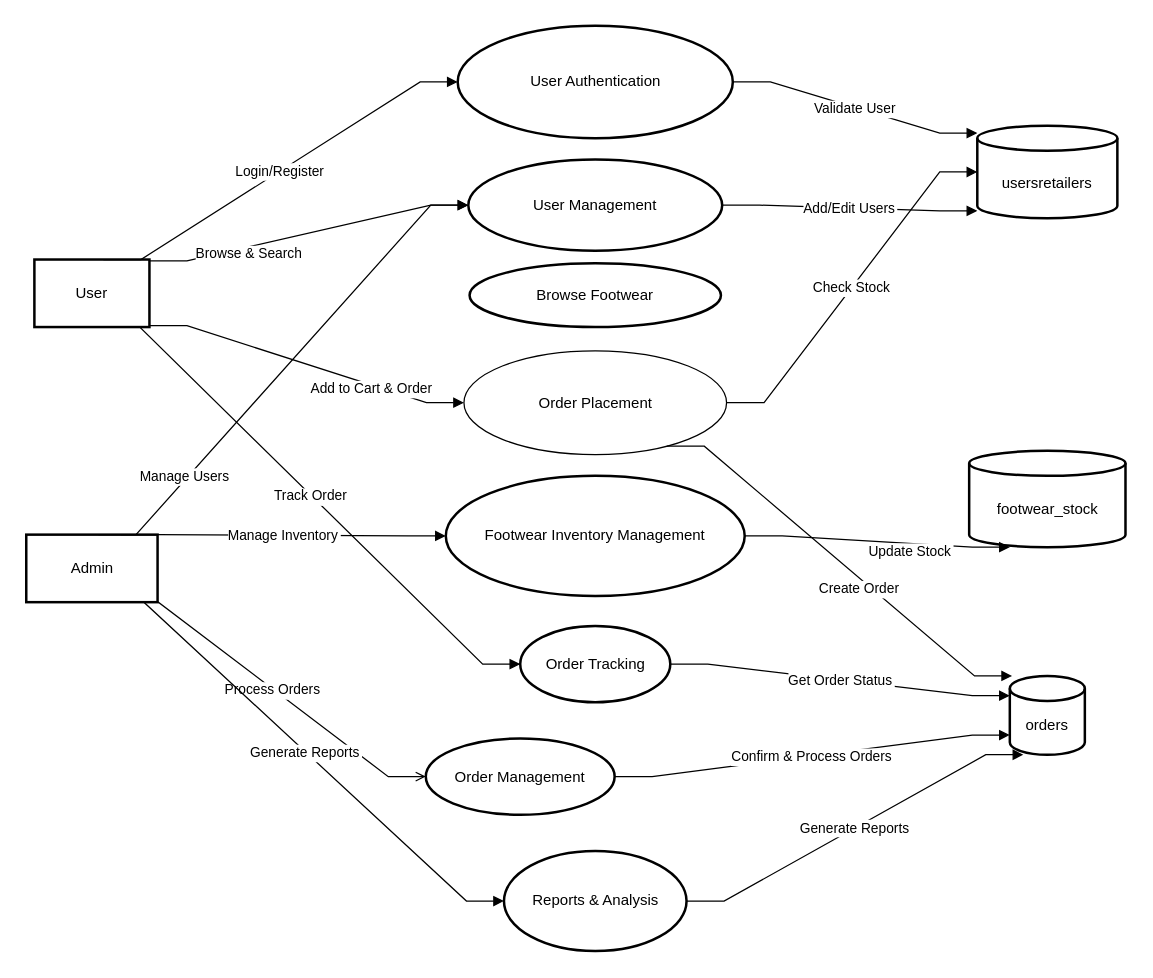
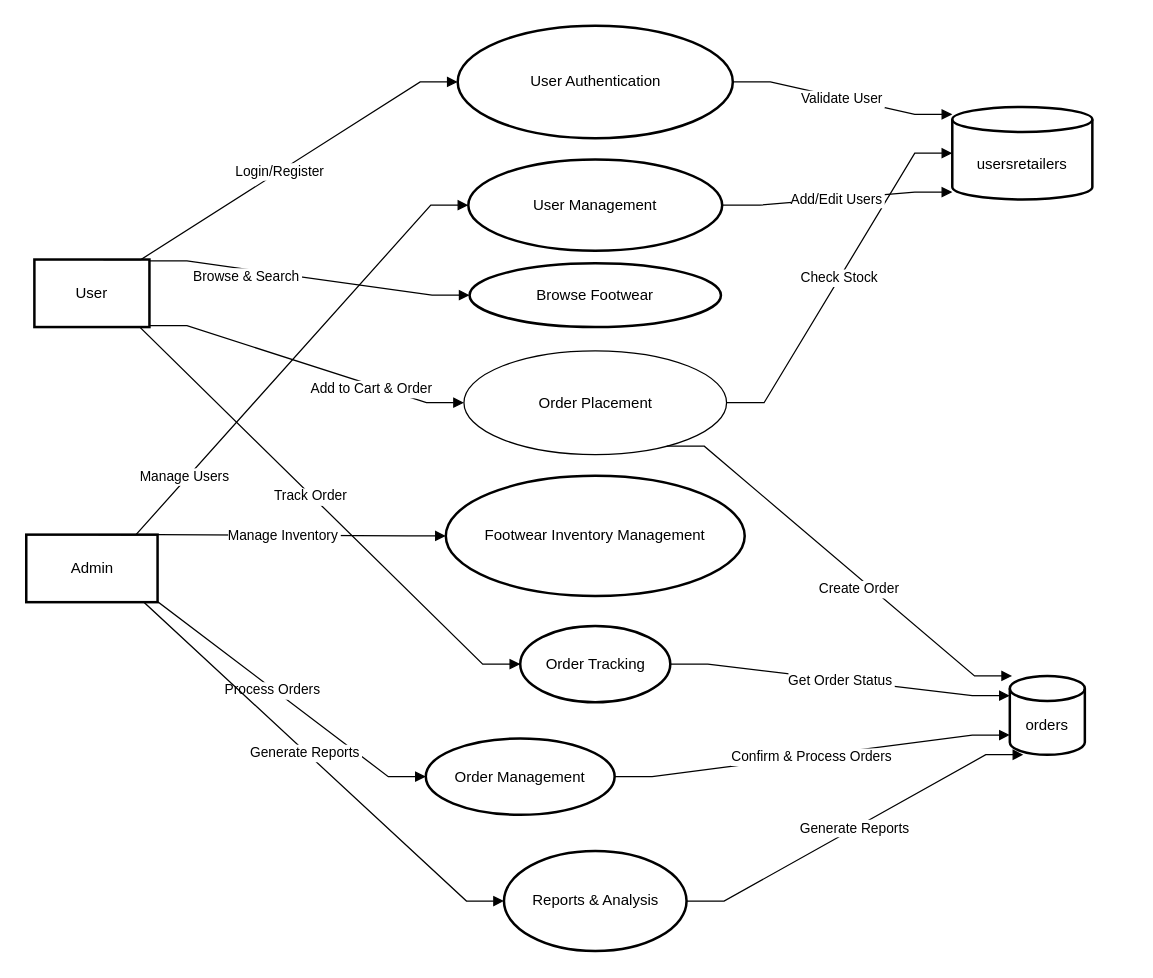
(1047, 172) -> (1022, 153)
(306, 234) -> (322, 280)
(1047, 499) -> none
(860, 540) -> none
(417, 776) -> (414, 776)
